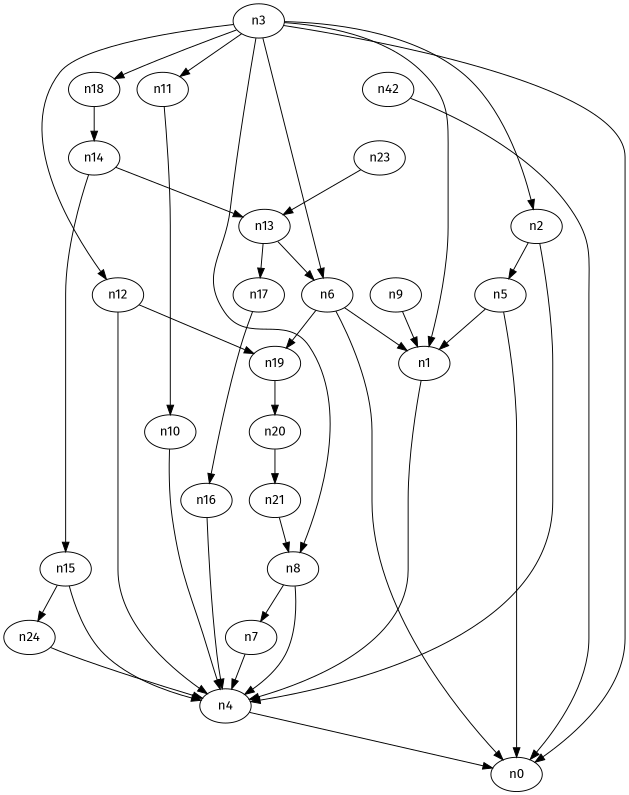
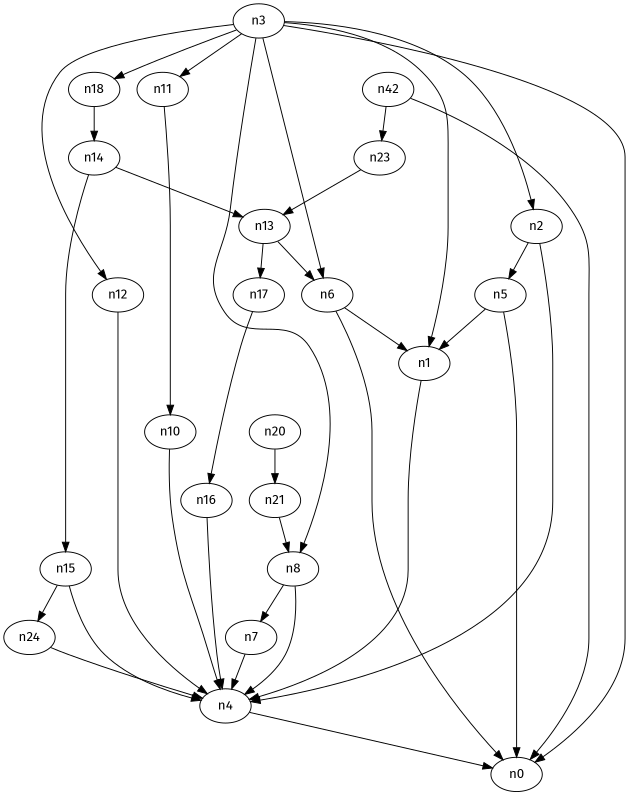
none -> (385, 119)
(396, 295) -> none
(275, 363) -> none
